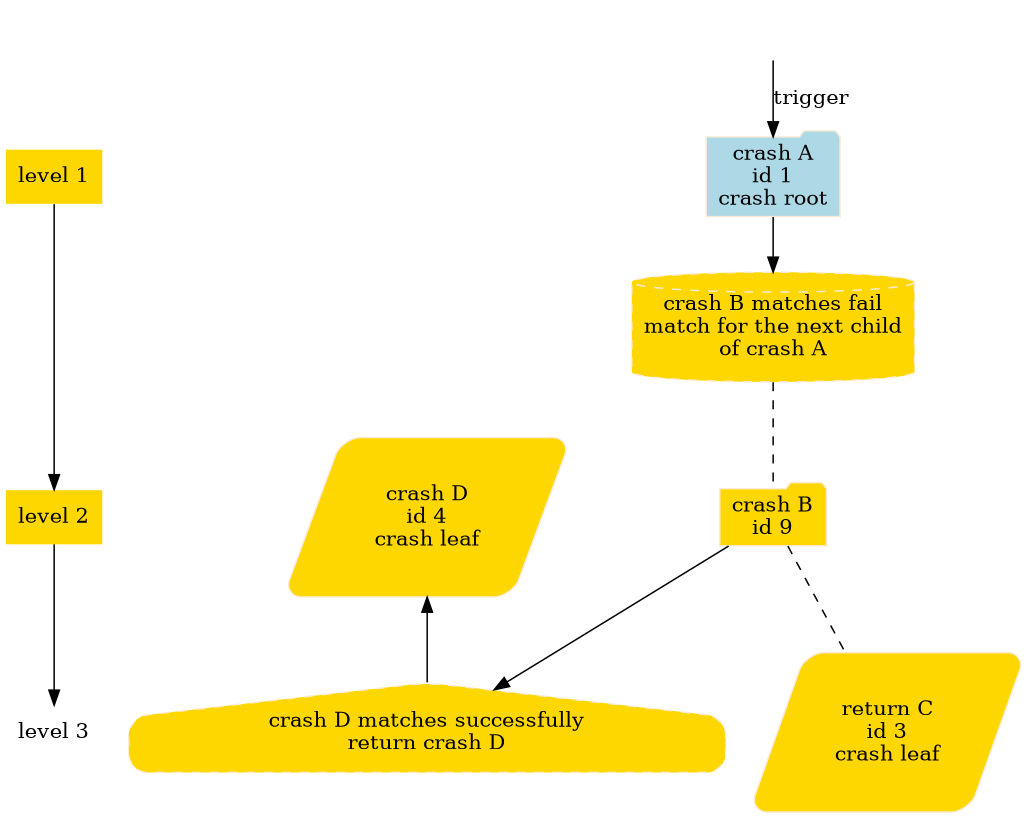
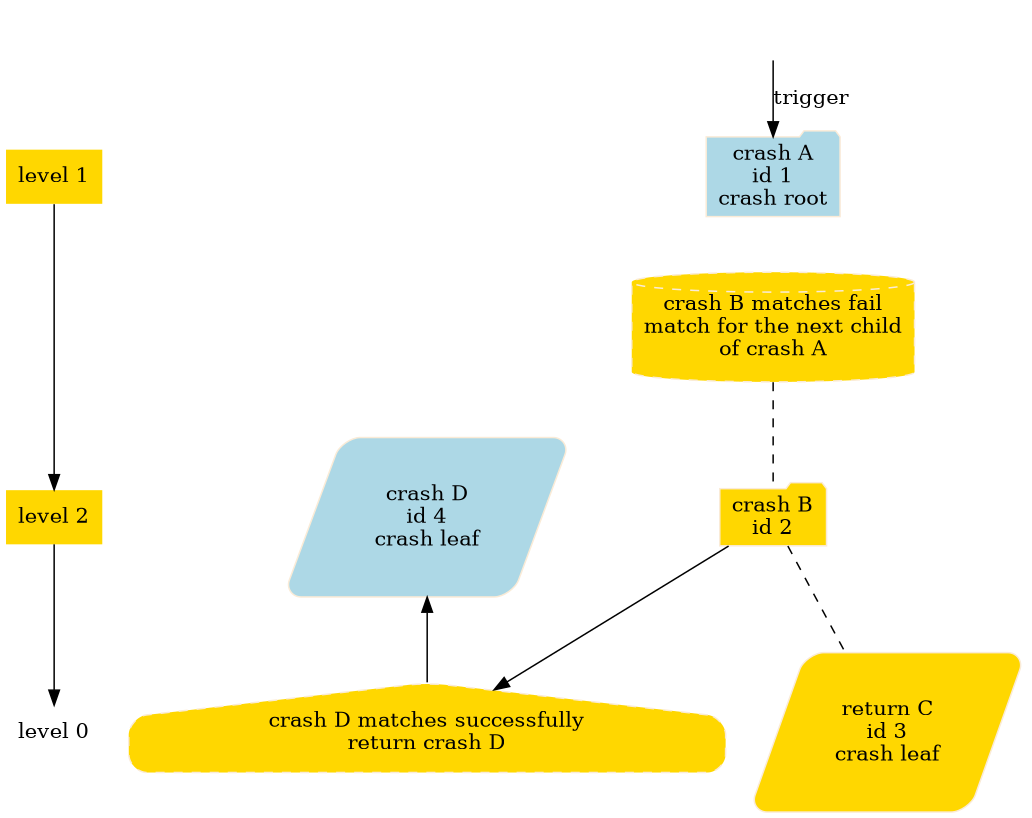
(773, 237) -> none
(427, 517) -> (427, 517)
(773, 517) -> (773, 517)
(54, 732) -> (54, 732)
